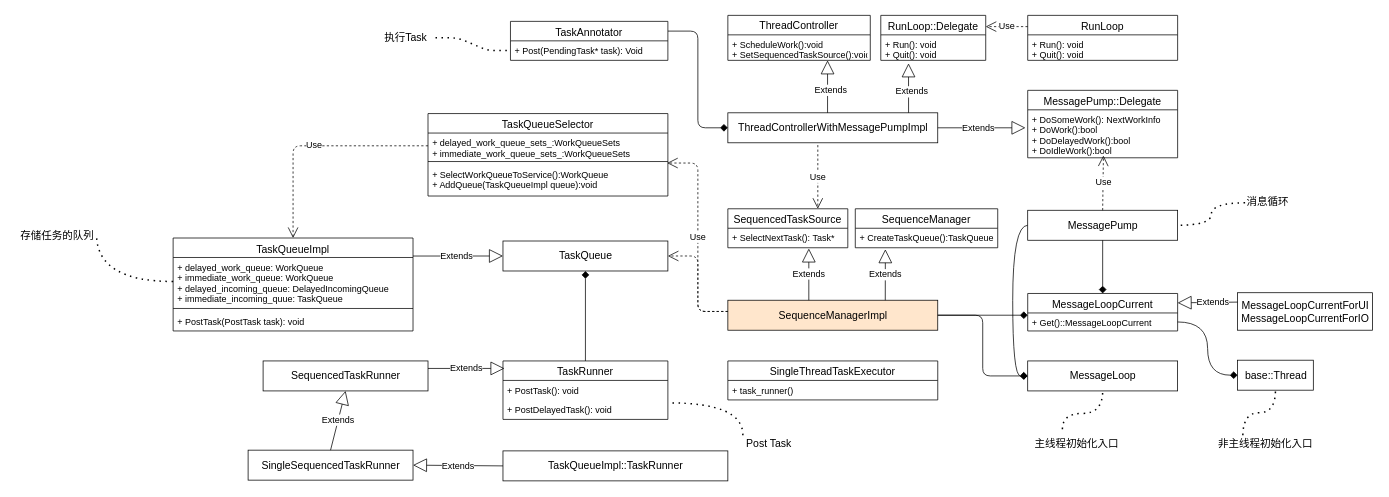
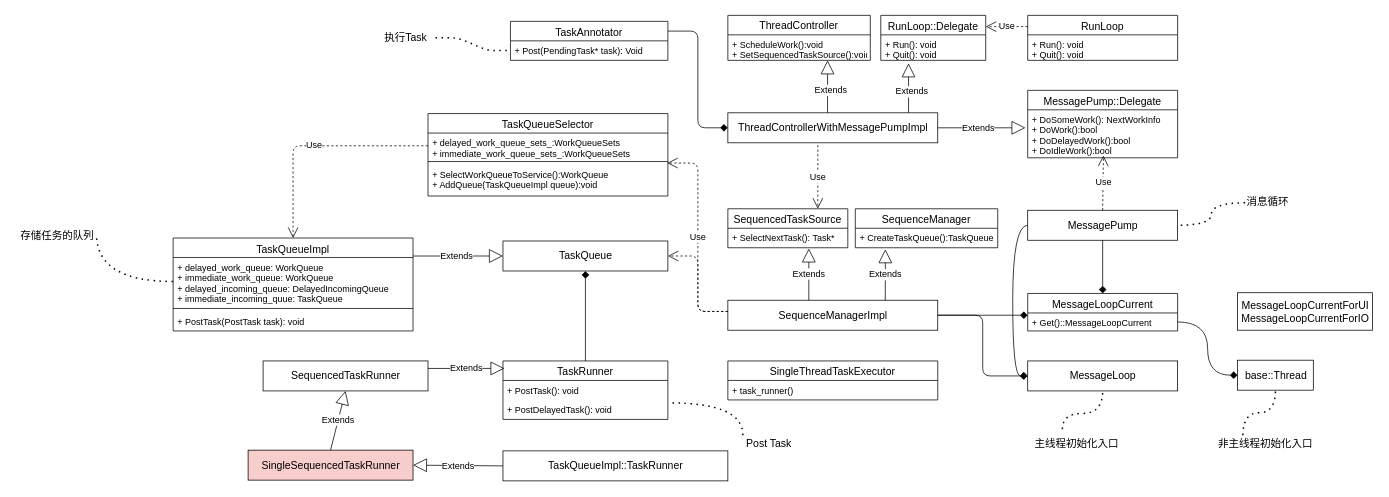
(1215, 303) -> none
(833, 315) -> (833, 315)
(330, 465) -> (330, 465)
